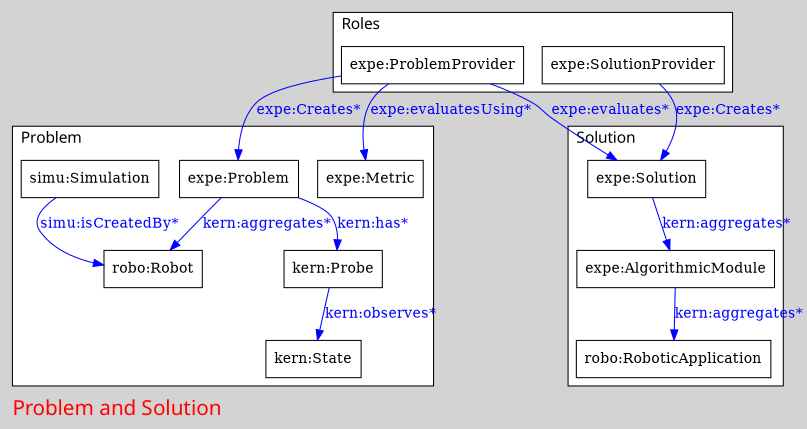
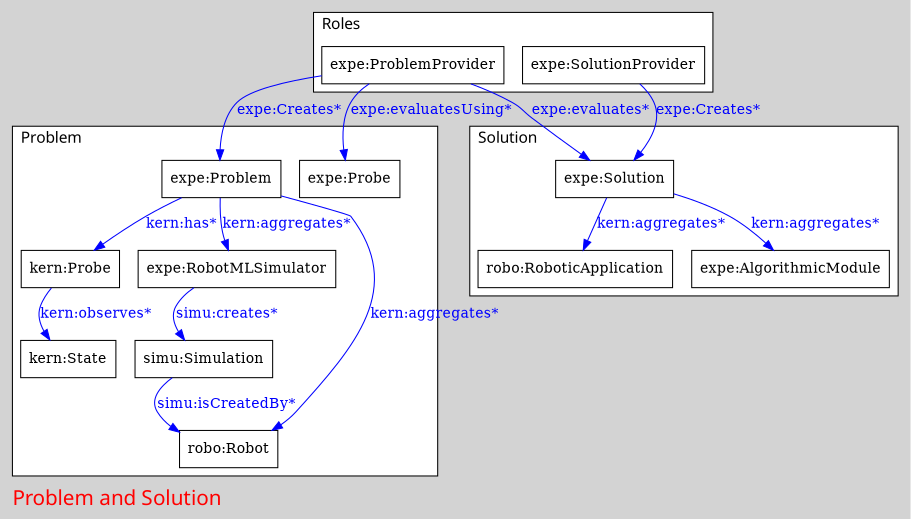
(370, 179) -> (350, 179)
none -> (237, 269)
(675, 309) -> (597, 219)
